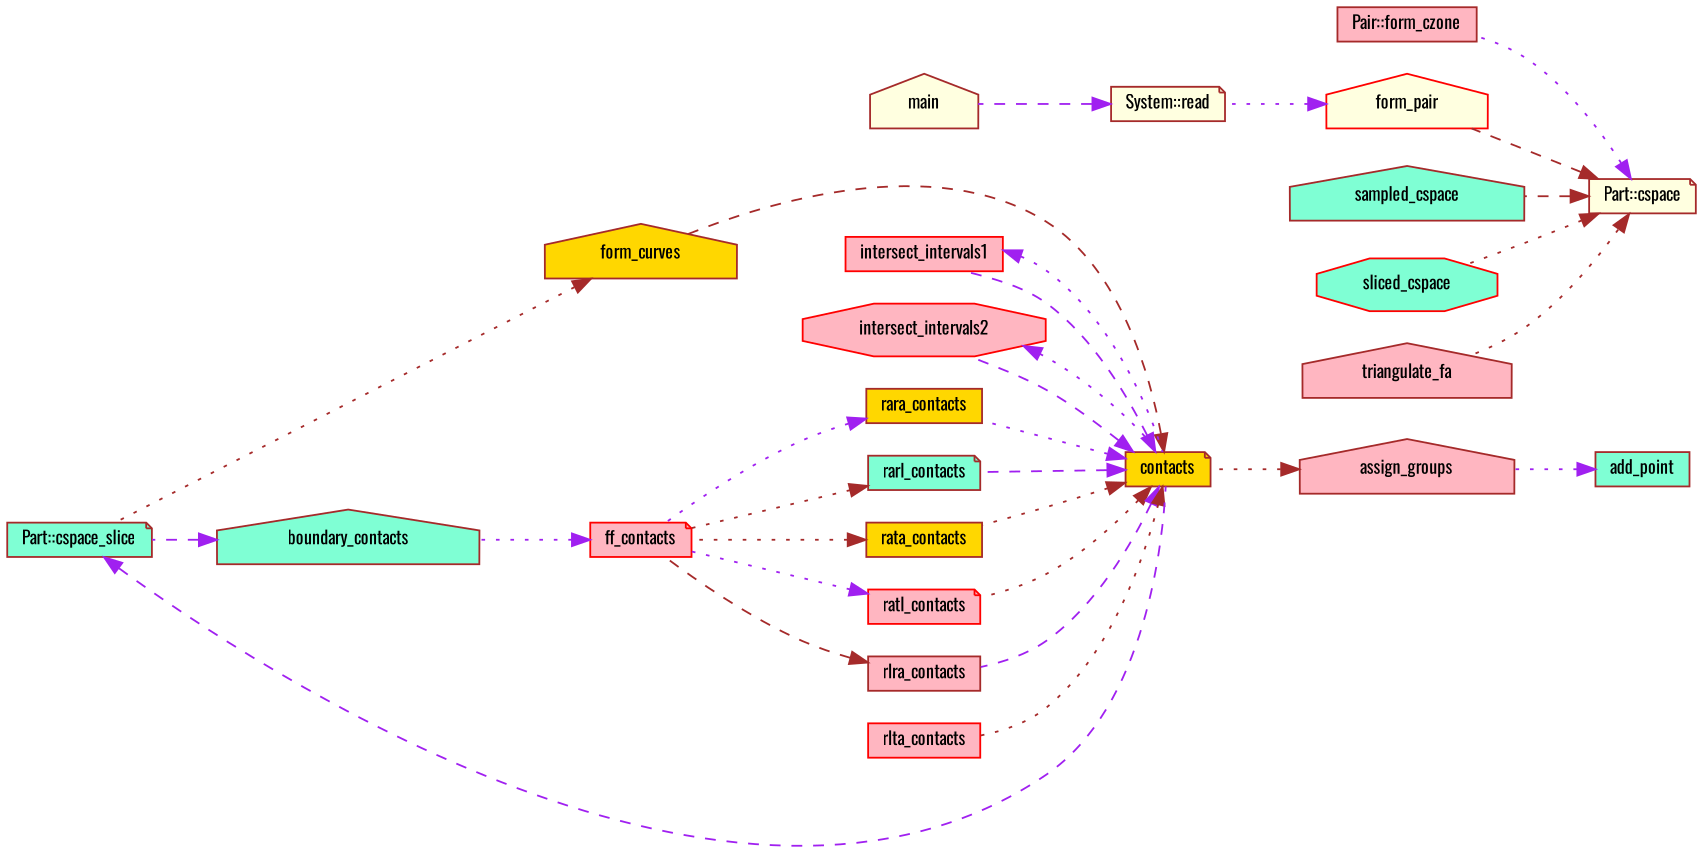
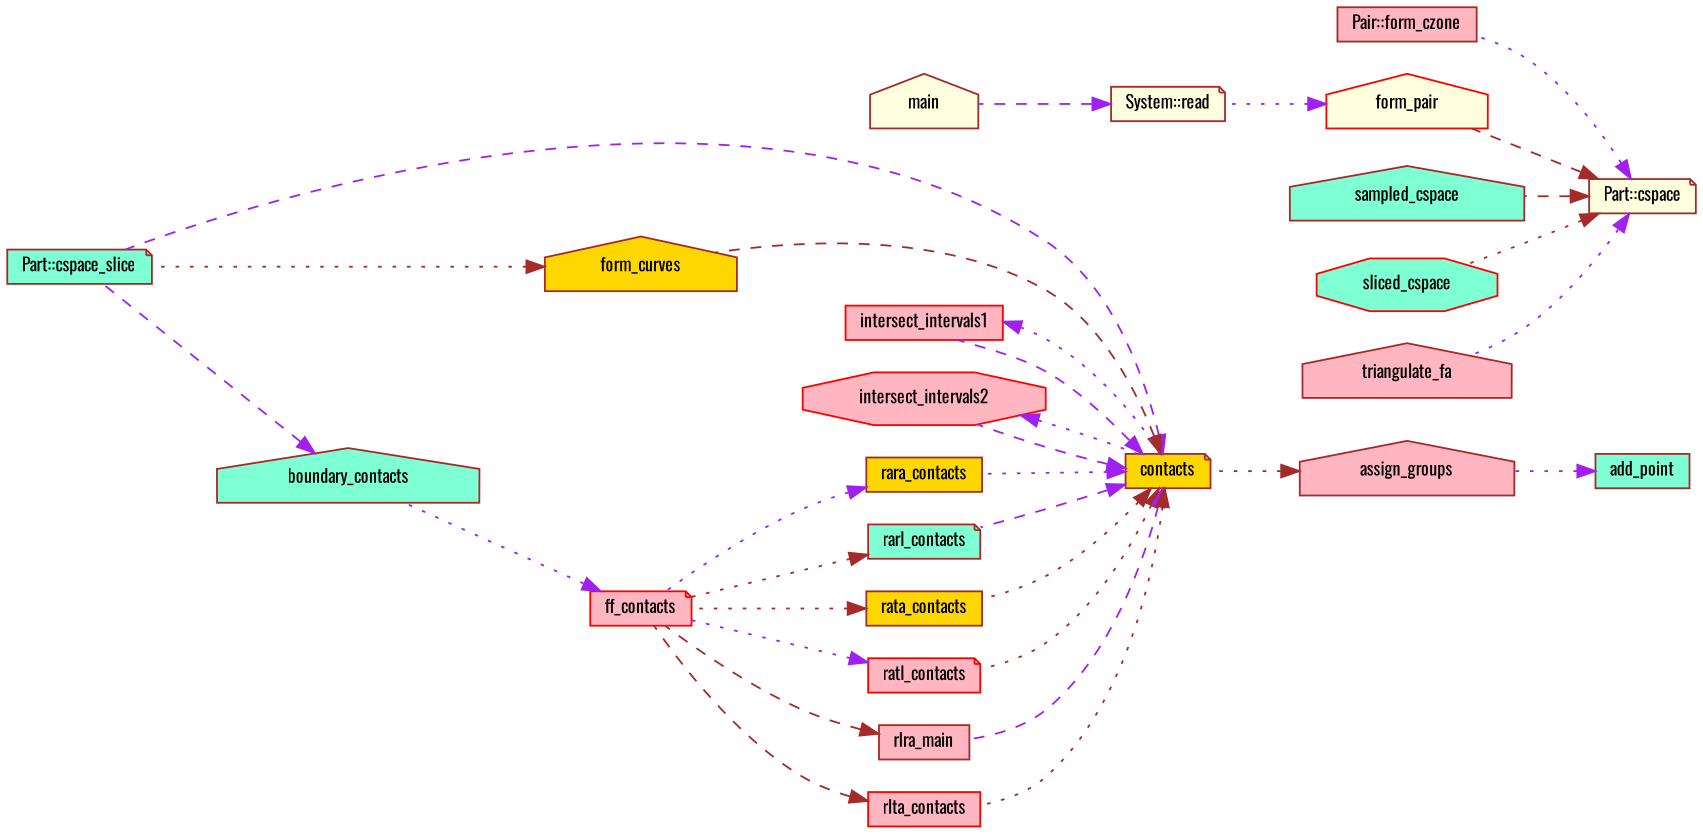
(1554, 304) -> (1554, 304)
(924, 674) -> (924, 742)
none -> (739, 727)
(718, 837) -> (703, 146)
